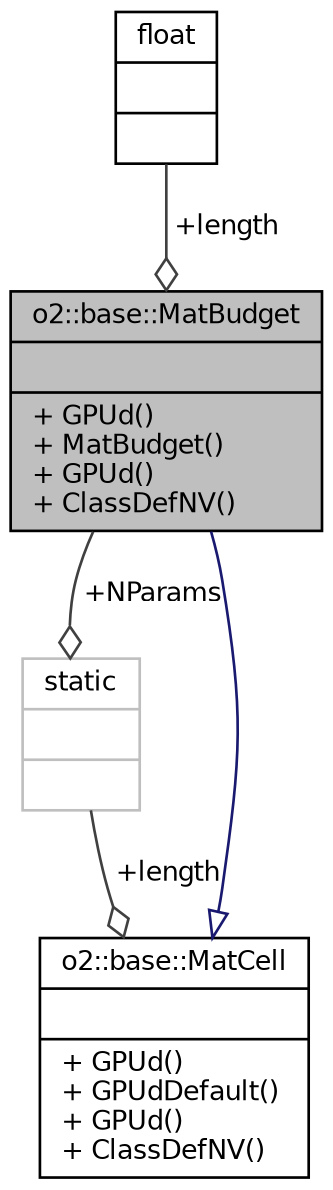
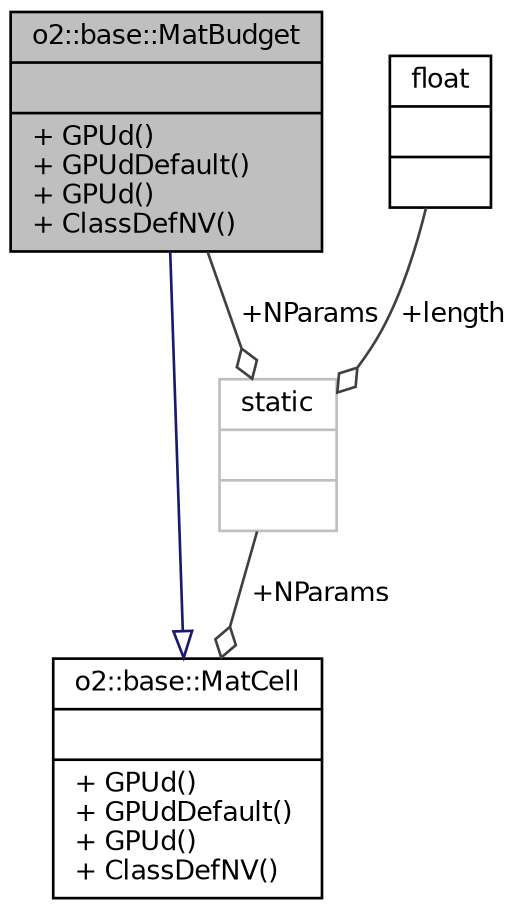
(166, 211) -> (400, 291)
(129, 446) -> (141, 166)
(165, 874) -> (317, 595)
